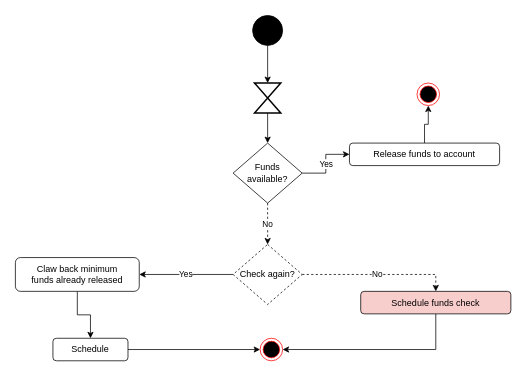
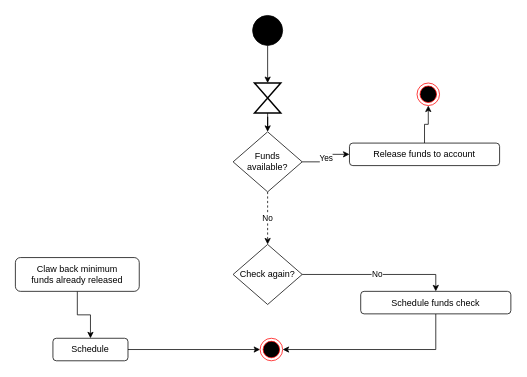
(267, 173) -> (267, 162)
(188, 274) -> none
(267, 274) -> (267, 274)
(336, 274) -> (336, 274)
(435, 302) -> (435, 302)
